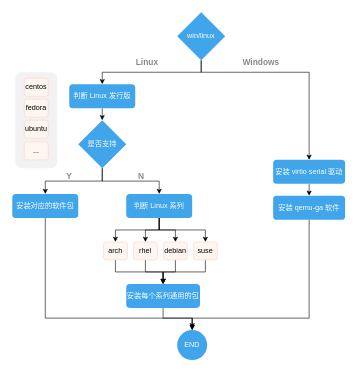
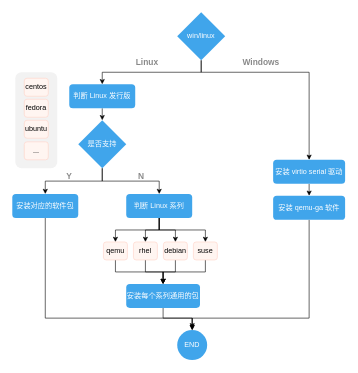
(116, 251) -> (116, 251)
